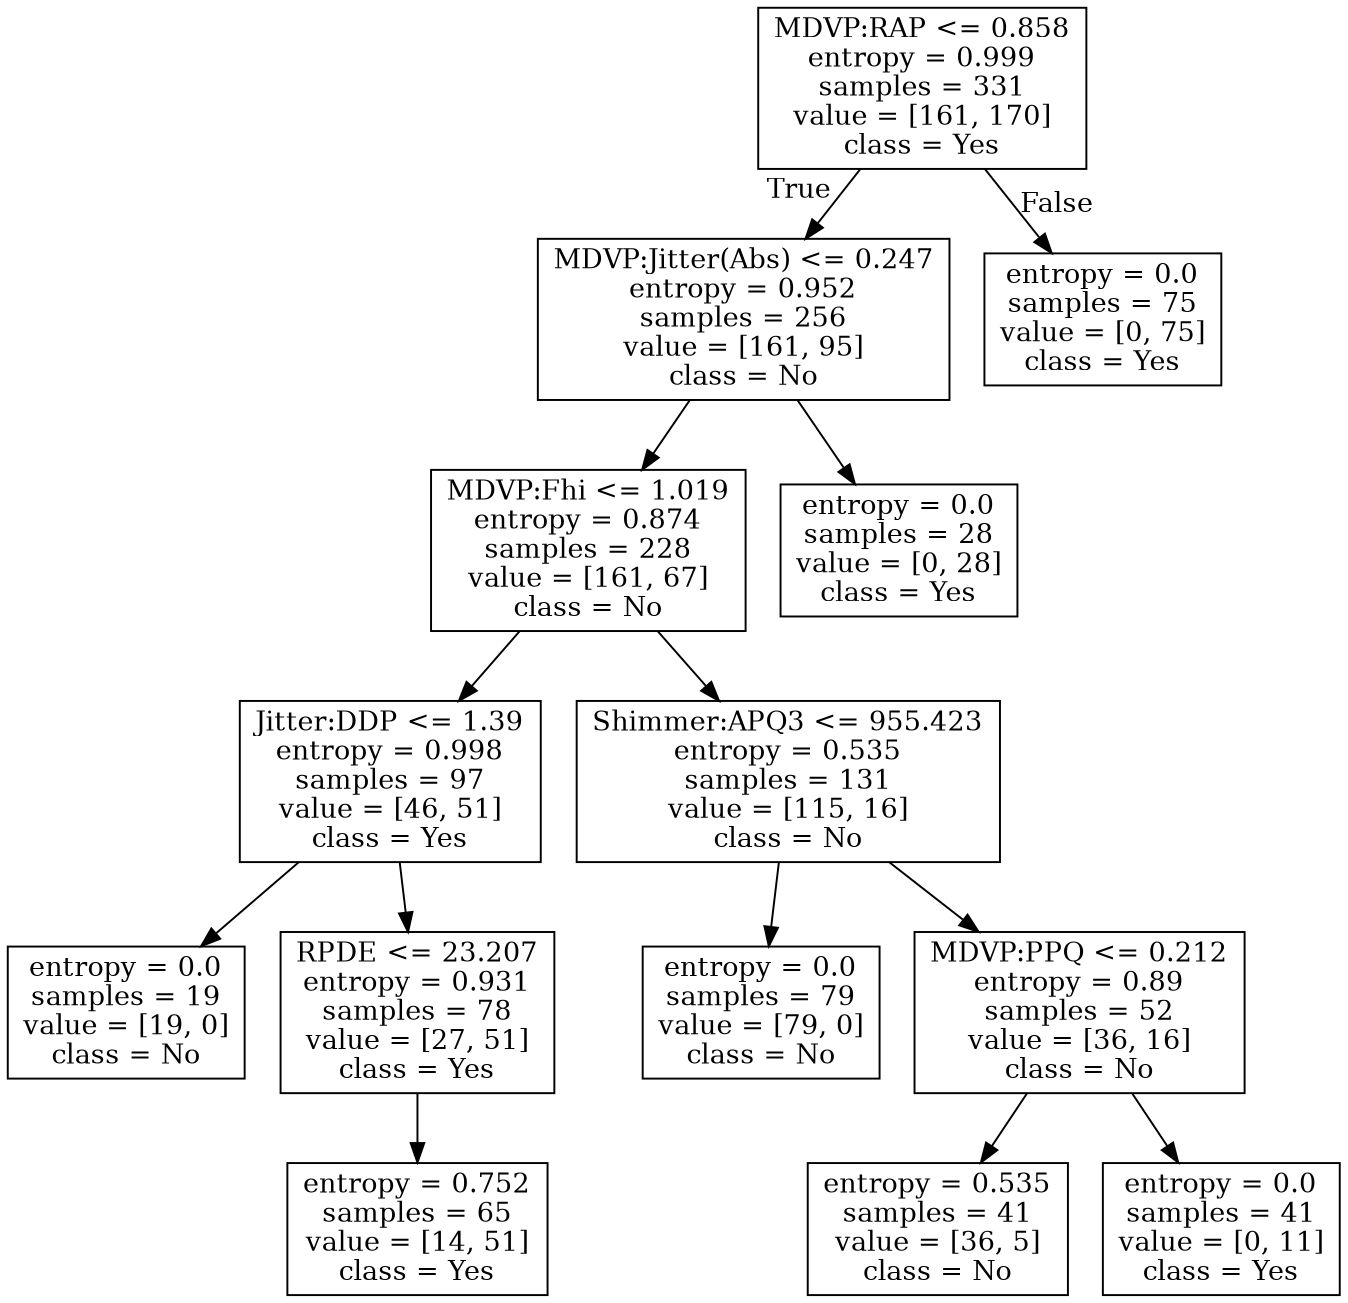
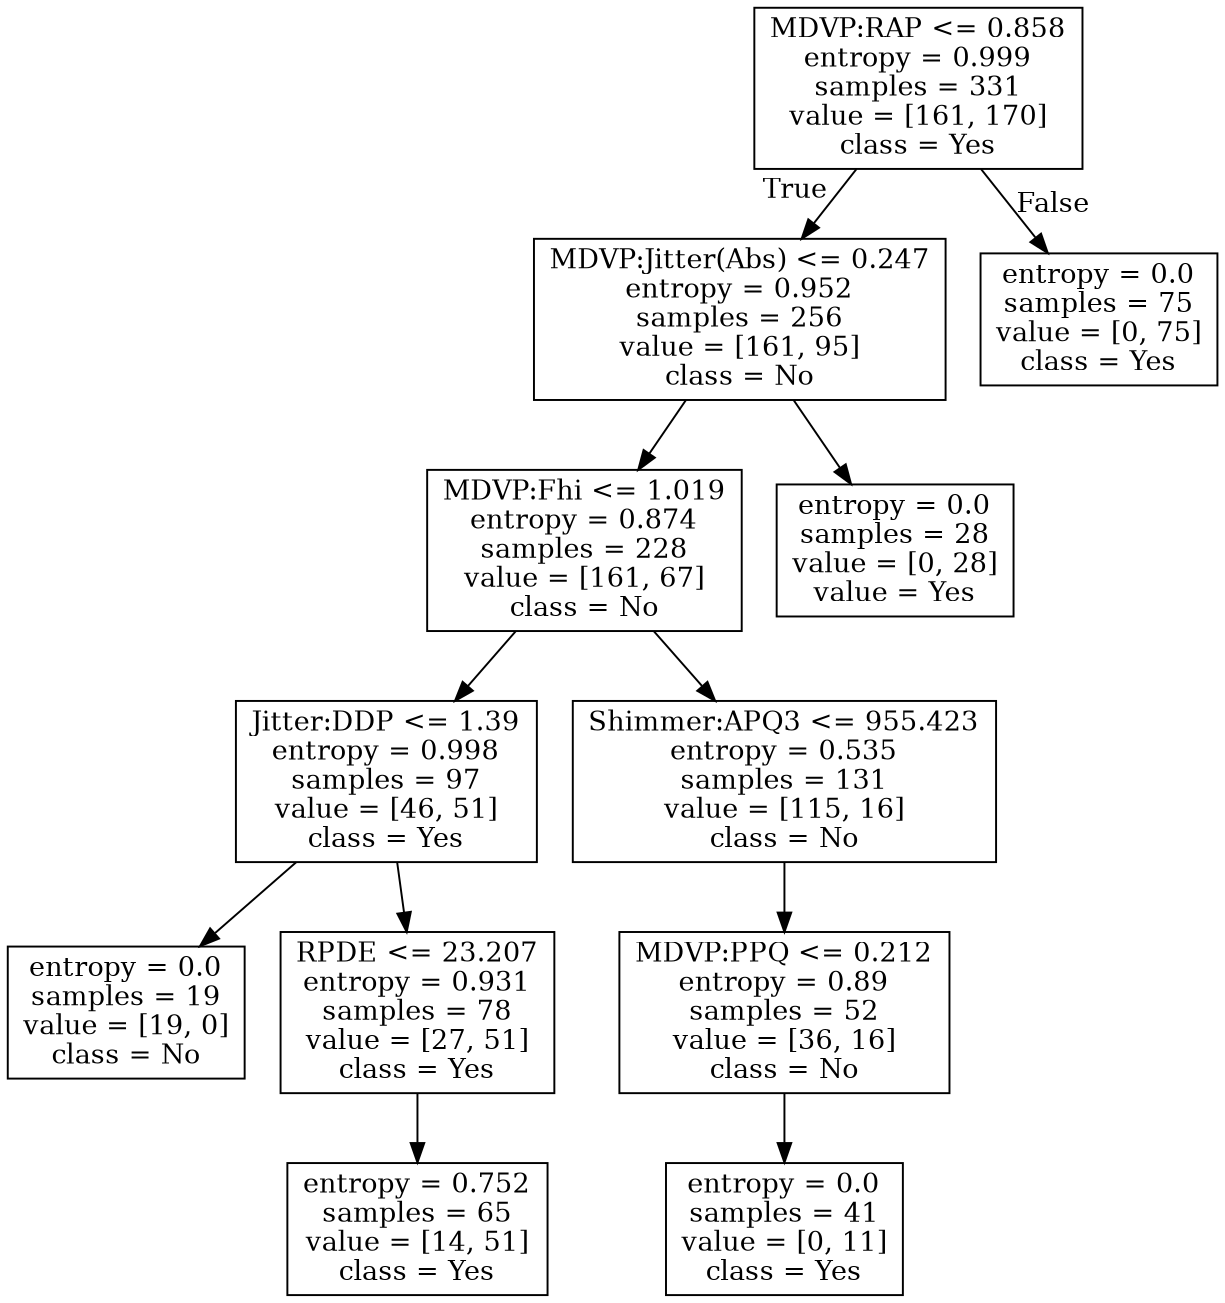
(899, 550) -> (895, 550)
(761, 1013) -> none
(938, 1229) -> none
